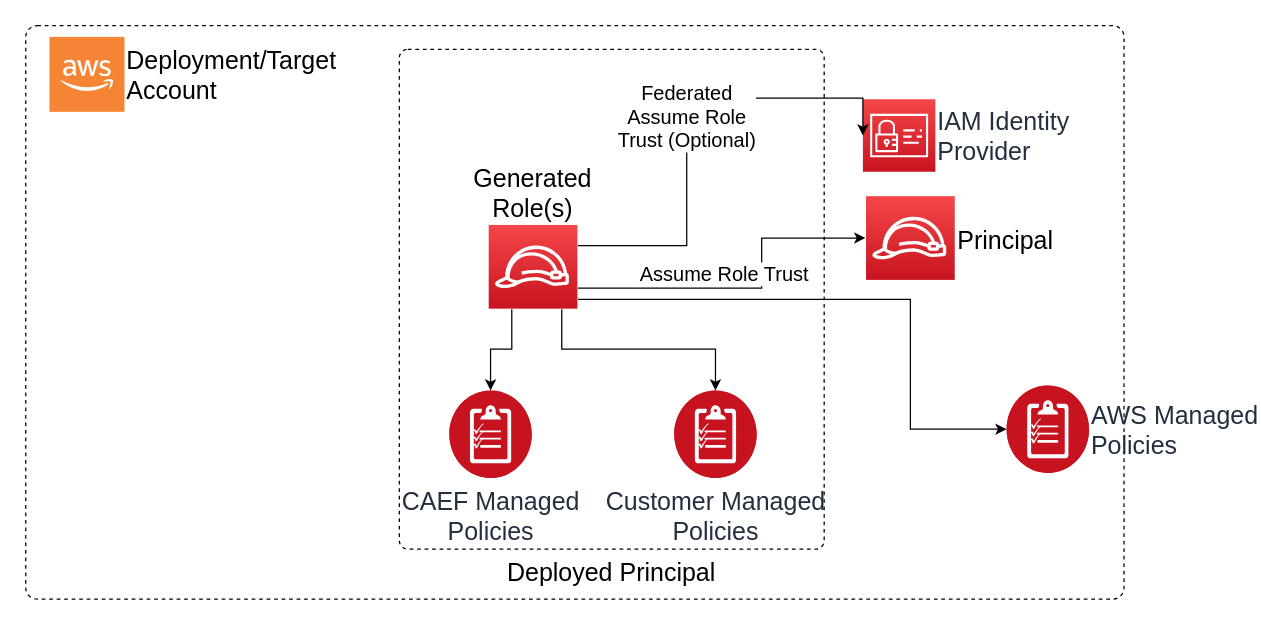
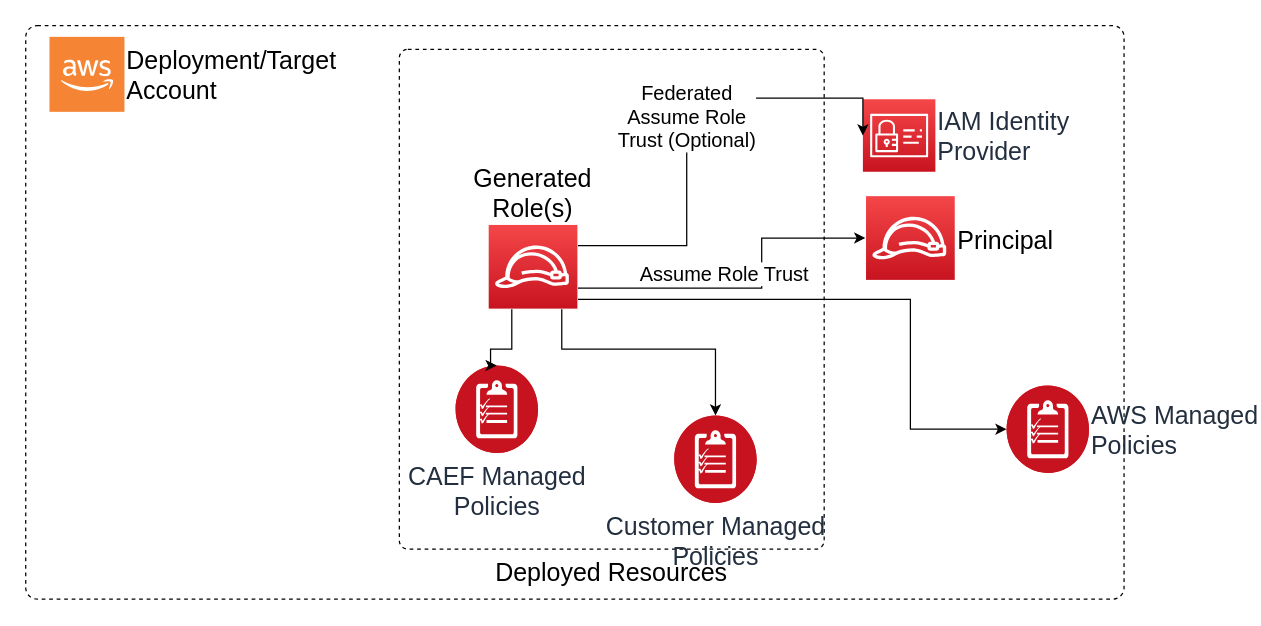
(491, 434) -> (497, 409)
(716, 434) -> (716, 459)
(612, 573) -> (612, 573)
